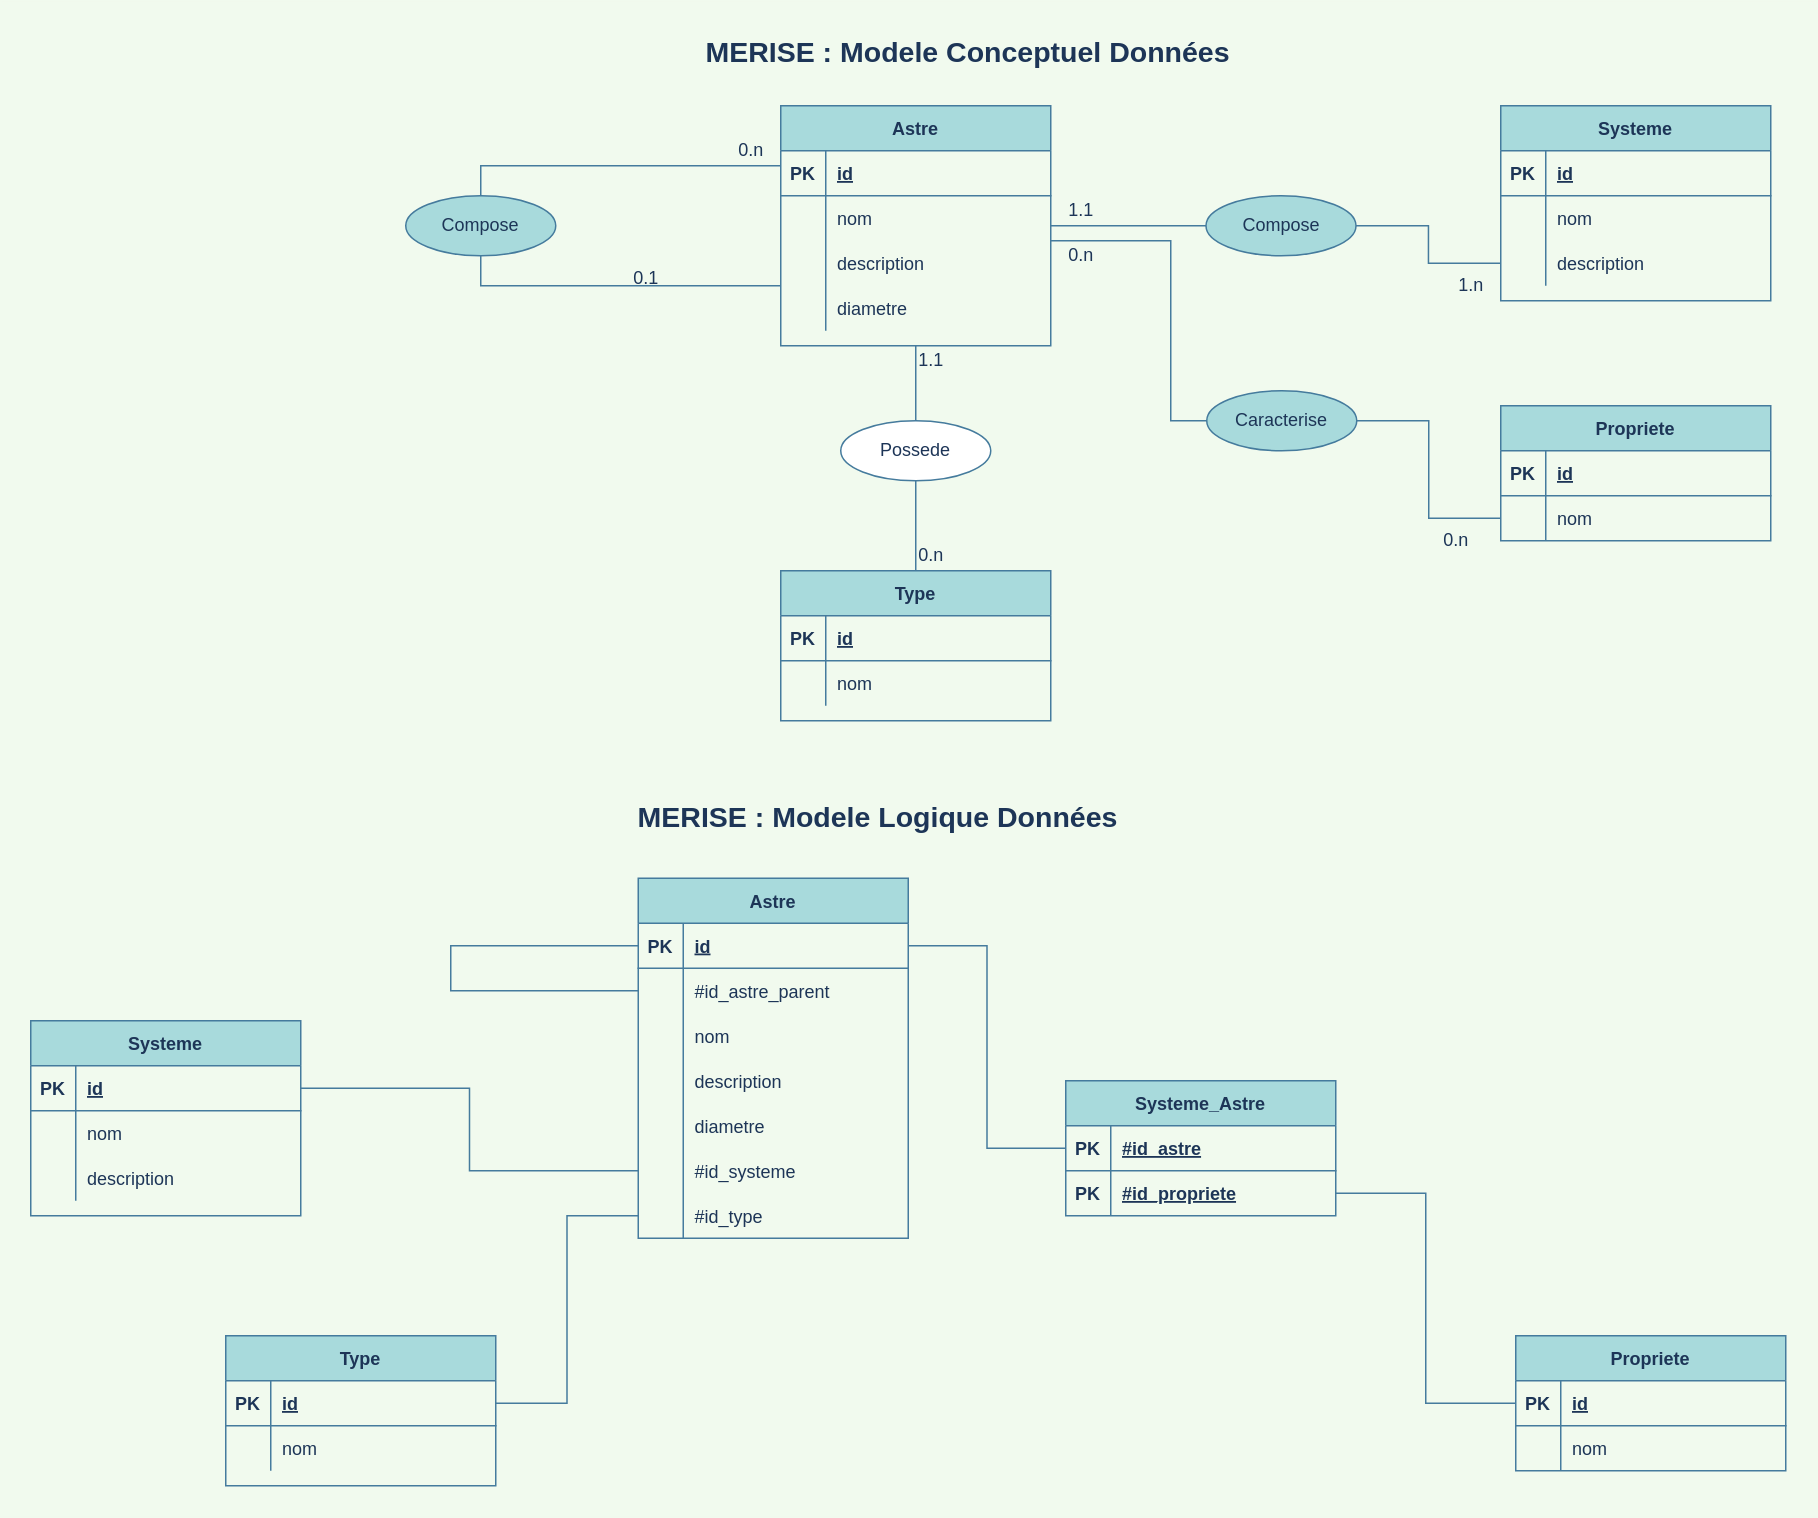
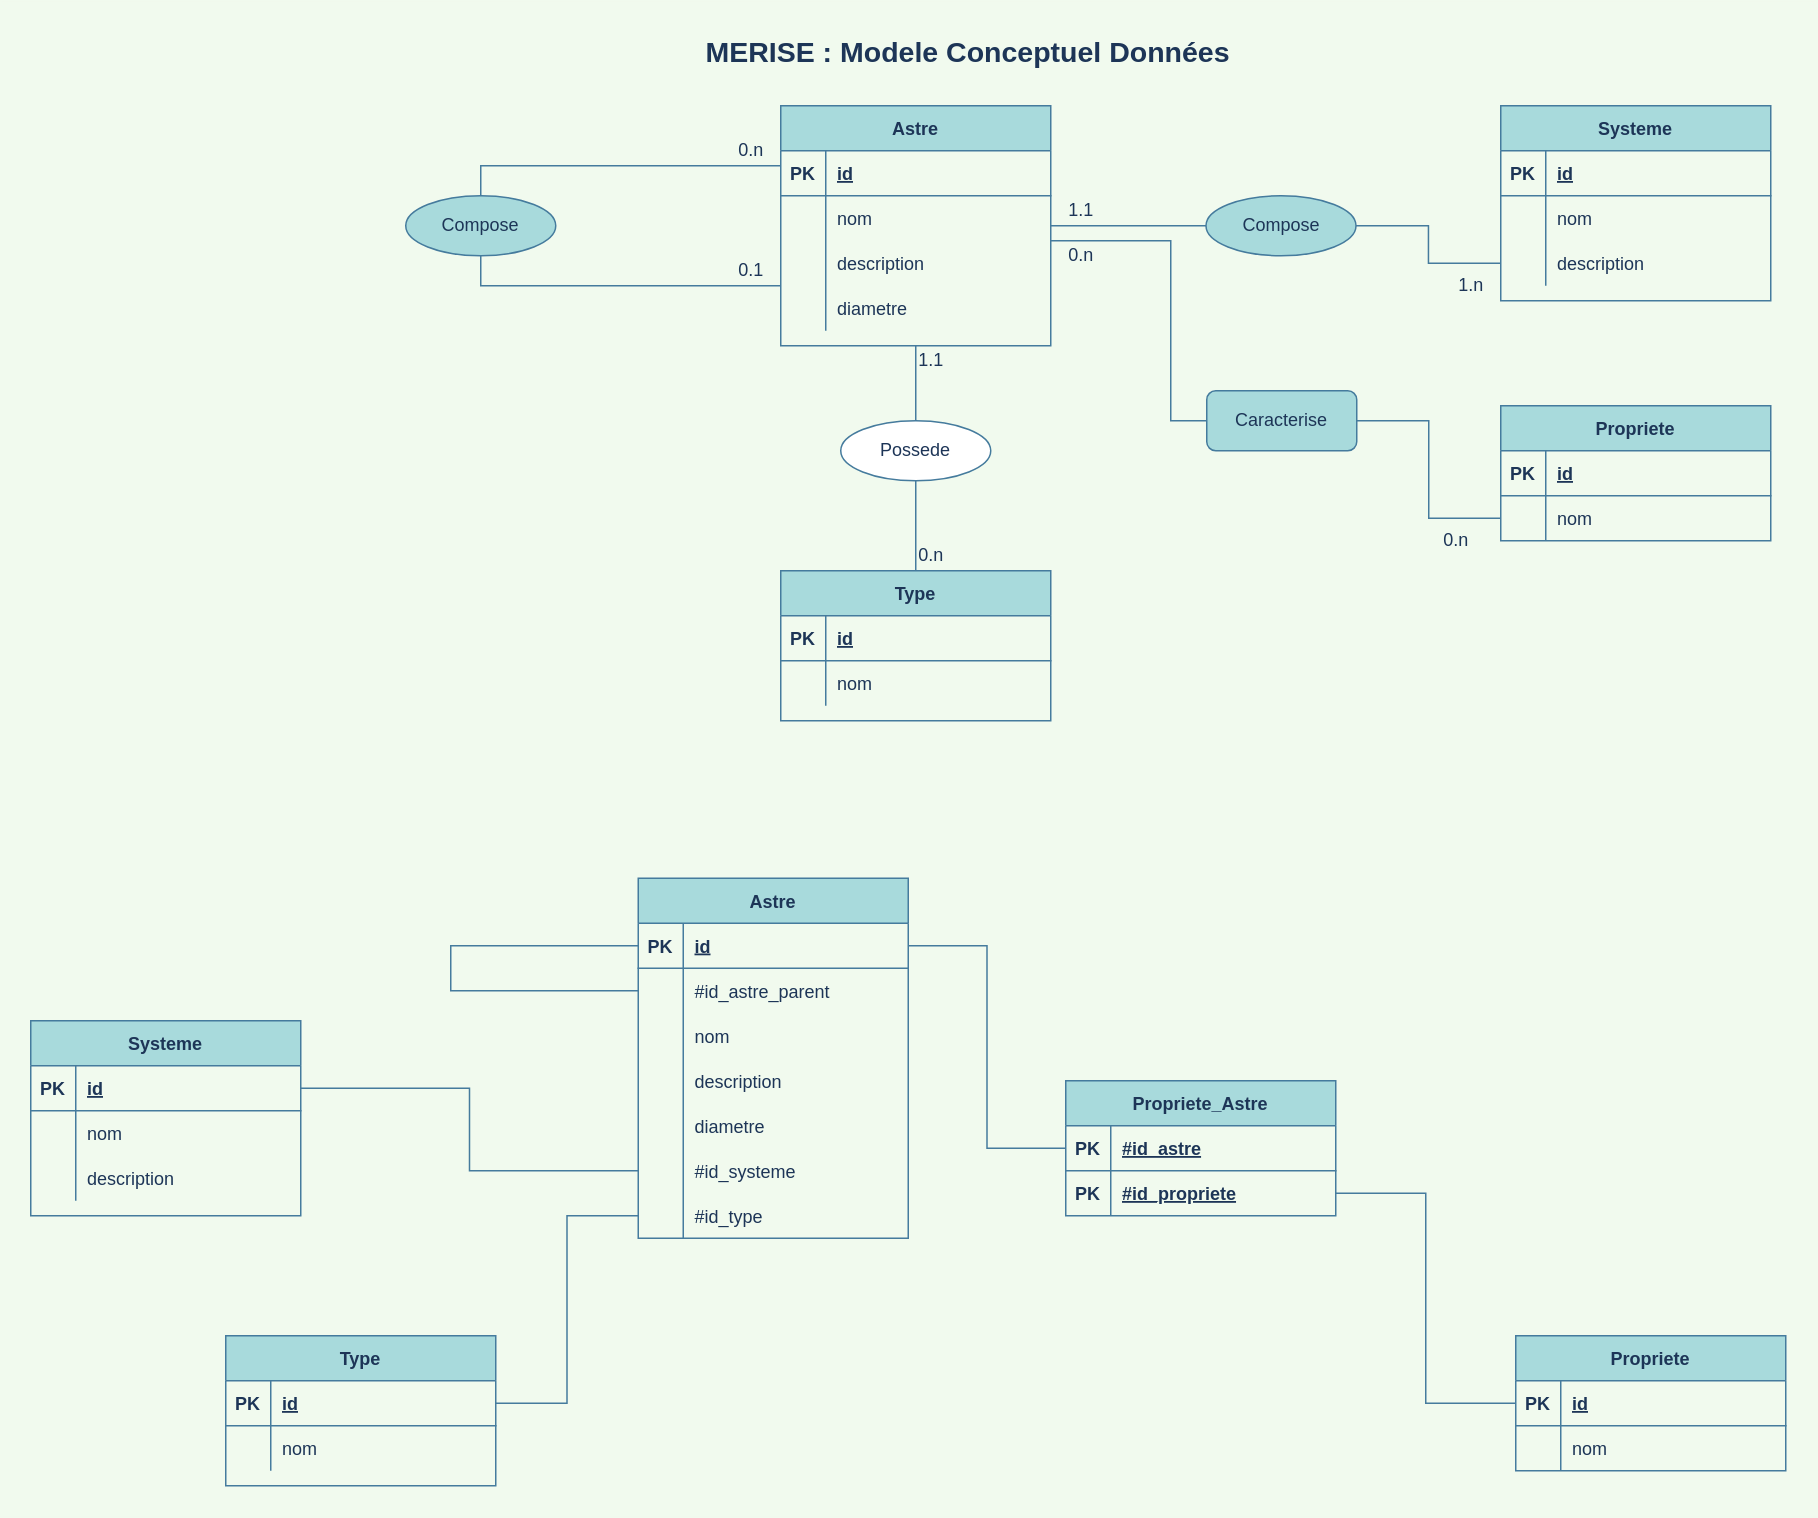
(646, 278) -> (751, 271)
(1282, 421) -> (1282, 421)
(878, 818) -> none
(1200, 1104) -> (1200, 1104)
